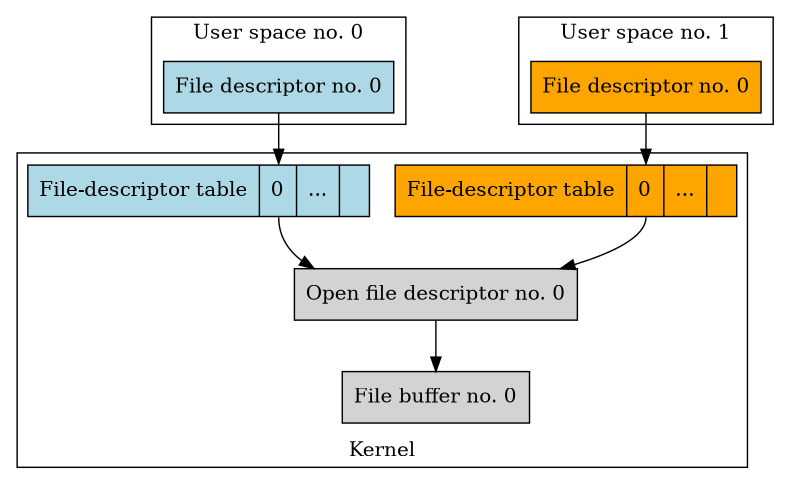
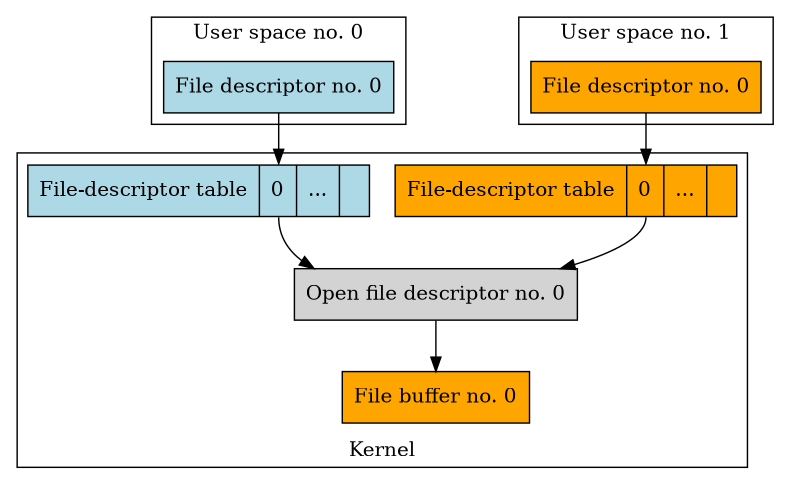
(436, 397) -> (436, 397)
